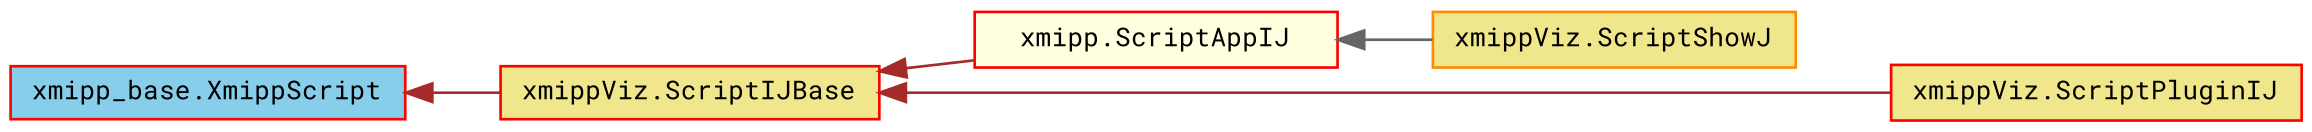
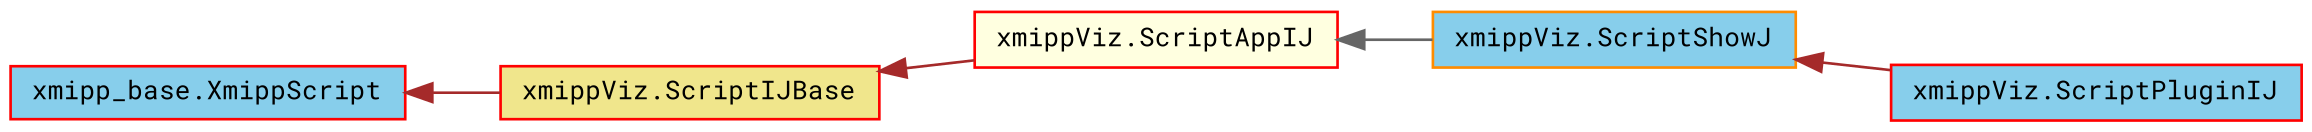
(1156, 40) -> (1156, 40)
(1614, 40) -> (1614, 40)
(1398, 93) -> (1856, 66)
(2096, 93) -> (2096, 93)
